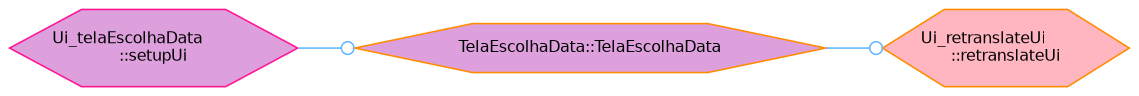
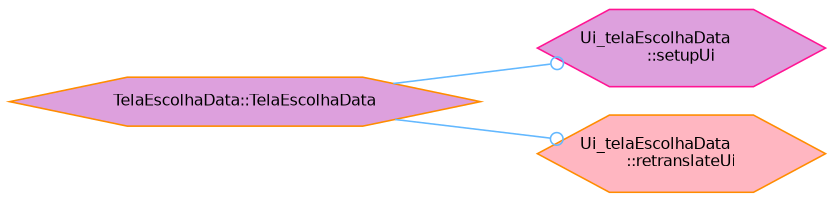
(320, 48) -> (472, 74)
(1006, 48) -> (681, 154)
